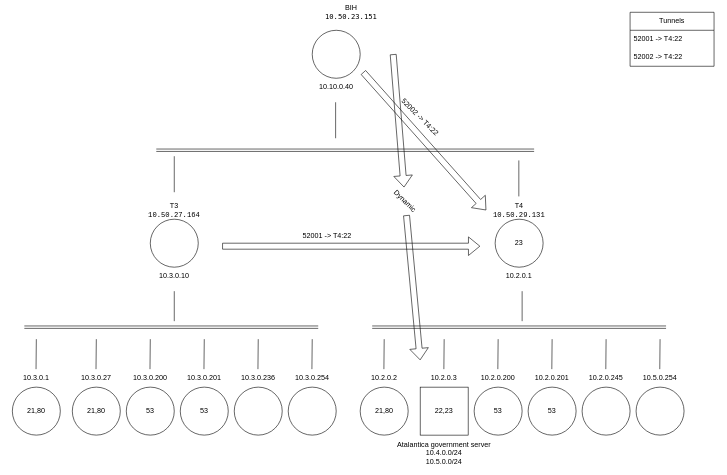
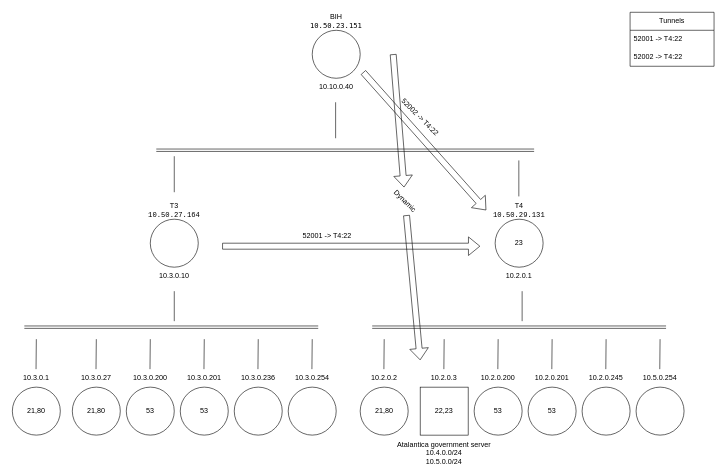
(351, 12) -> (336, 21)
